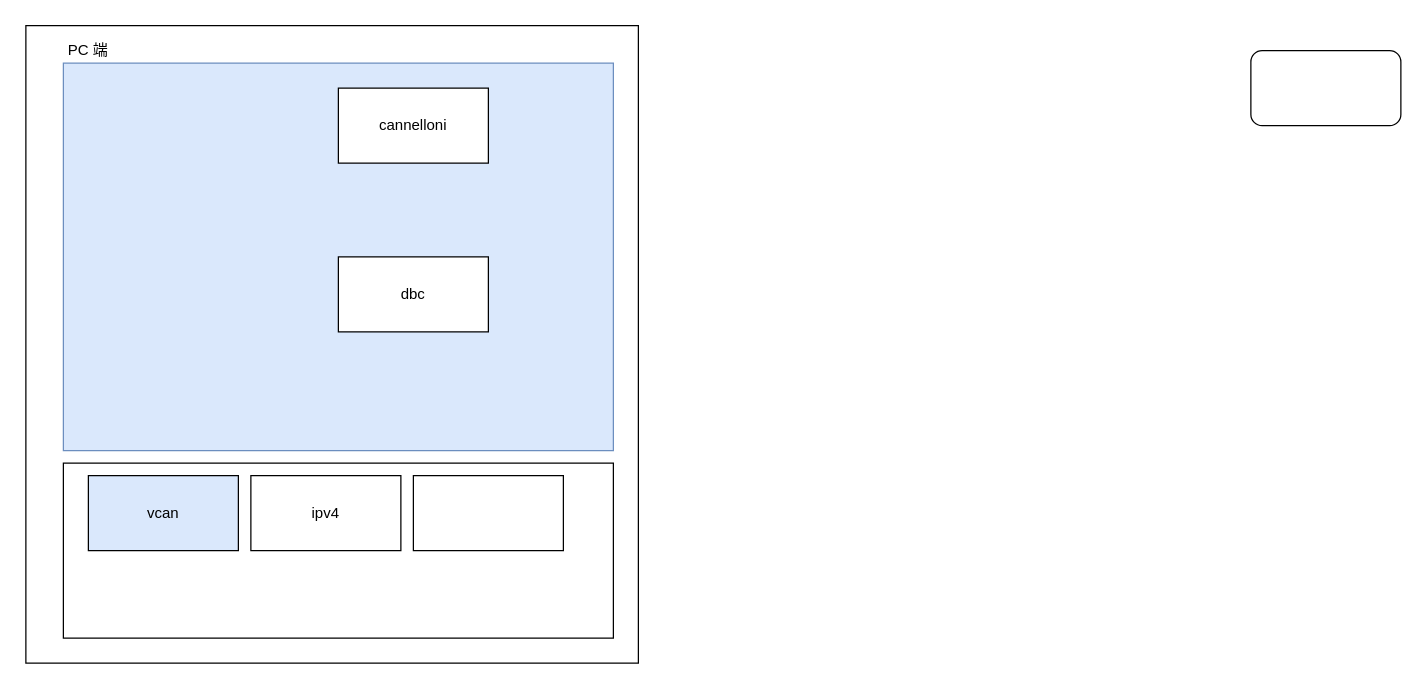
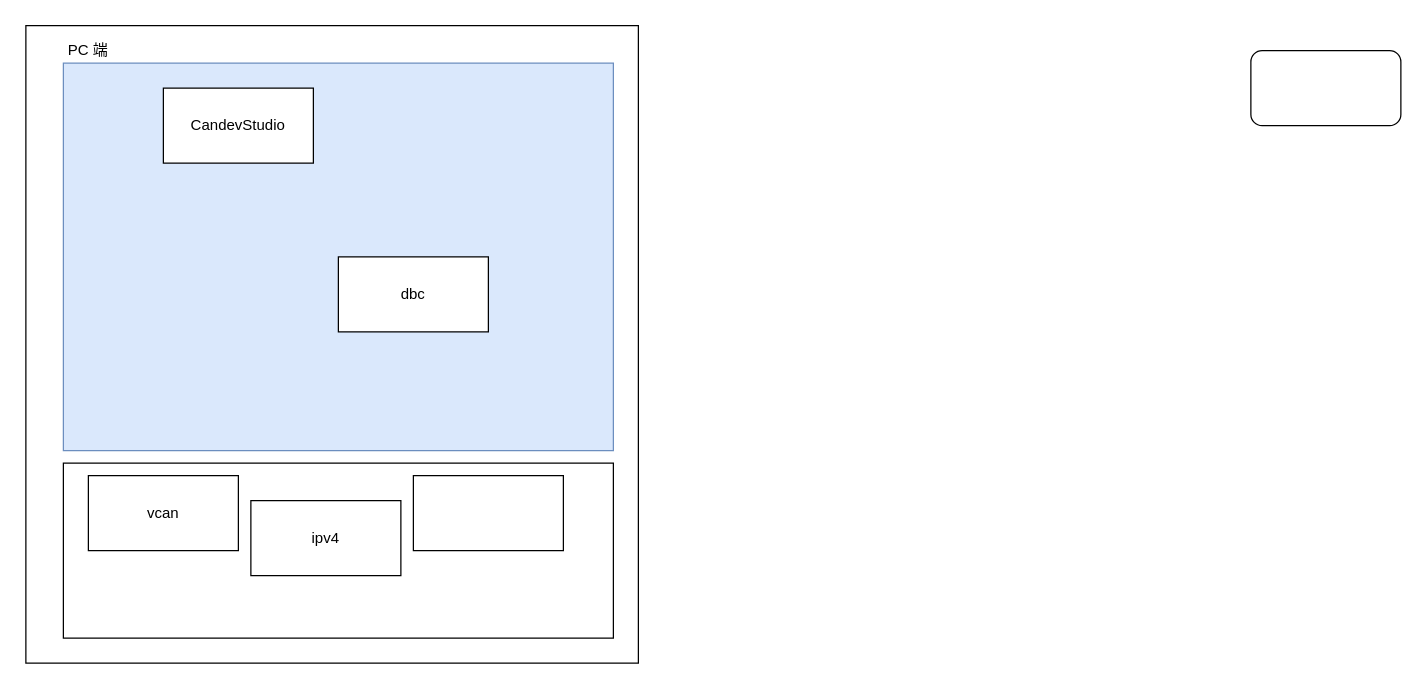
none -> (238, 126)
(413, 126) -> none
(163, 513) -> (163, 513)
(326, 513) -> (326, 538)
